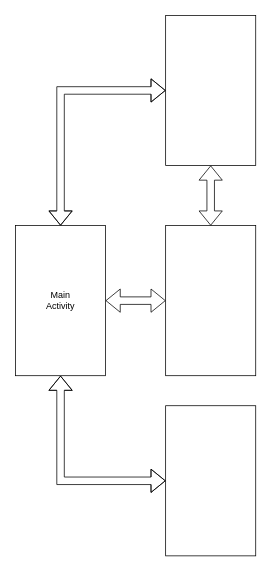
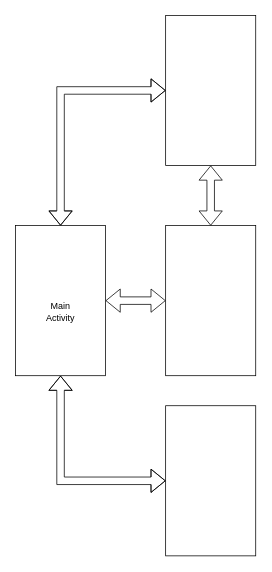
(60, 300) -> (60, 312)
